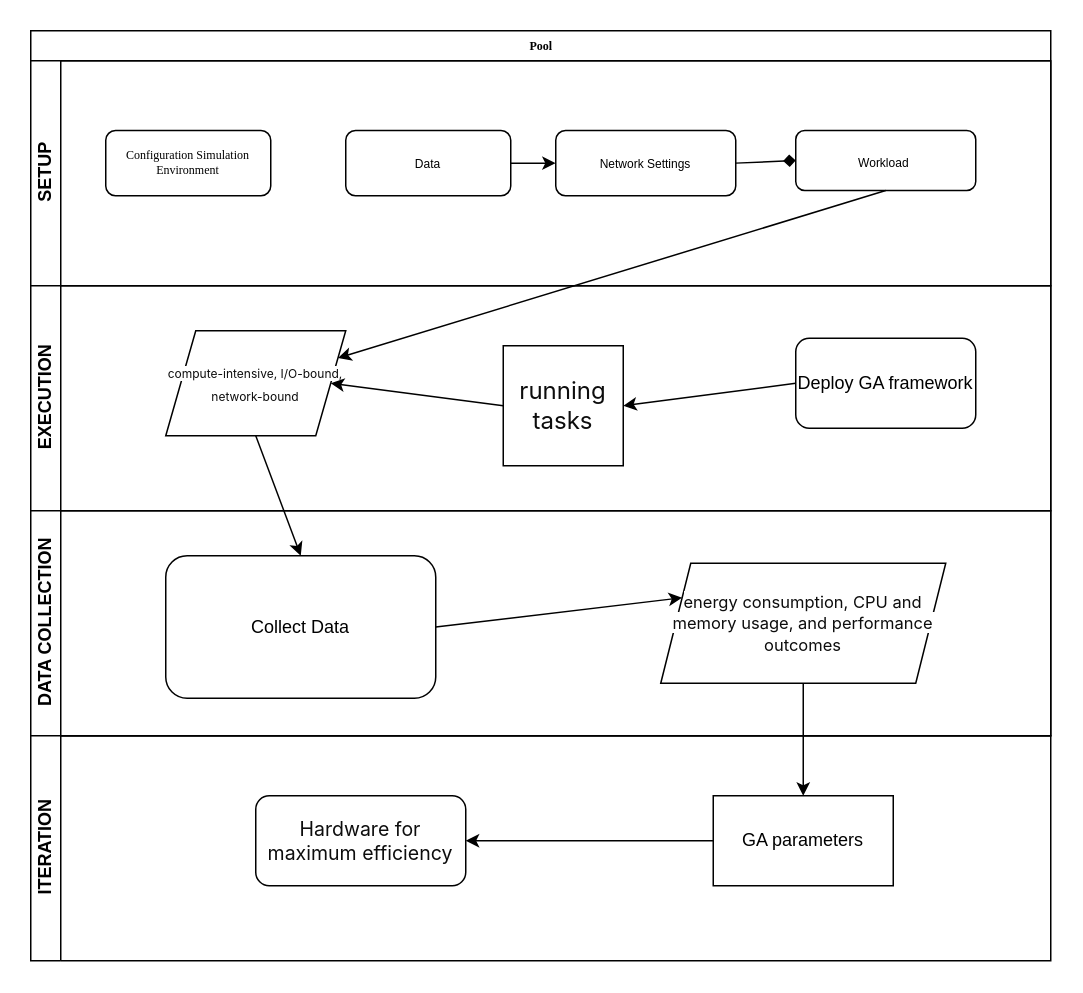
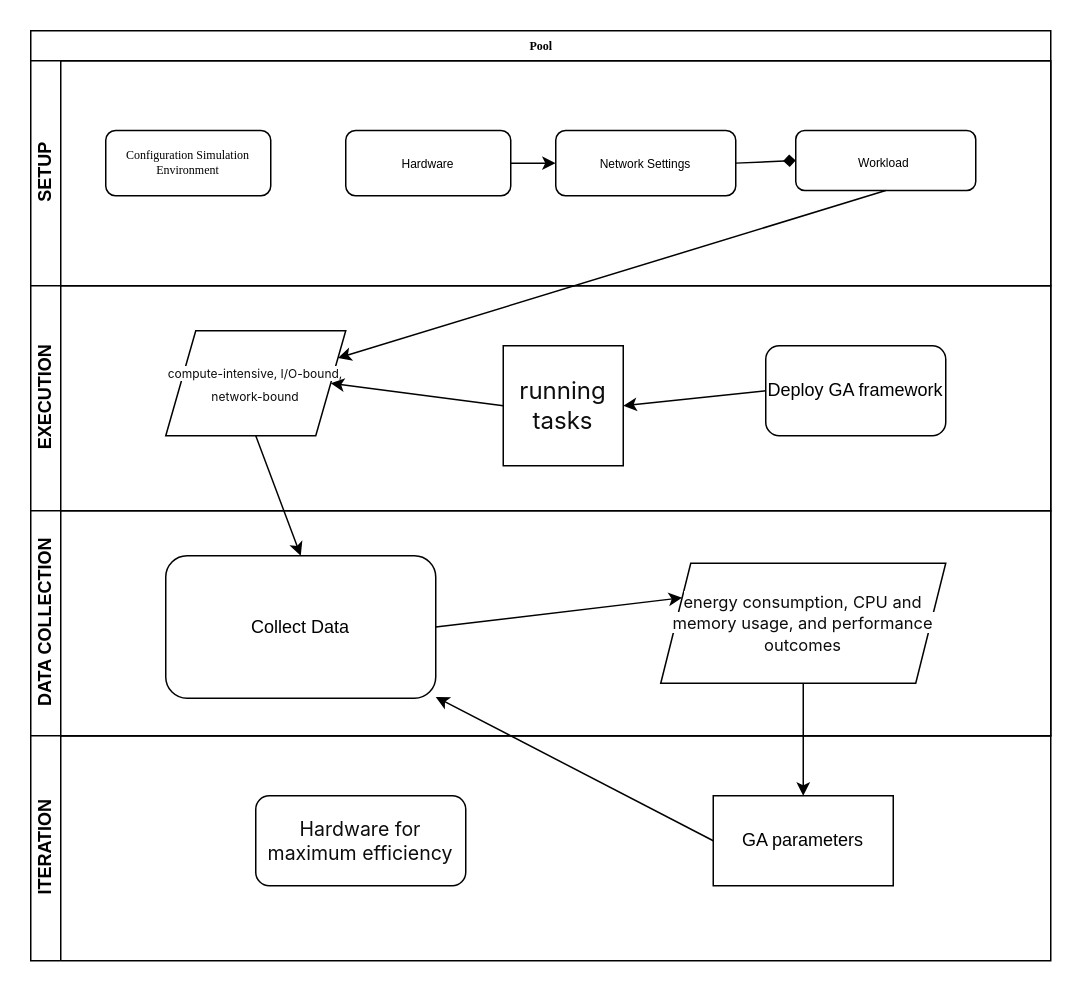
(428, 163) -> (428, 163)
(886, 383) -> (856, 391)
(595, 841) -> (614, 790)
